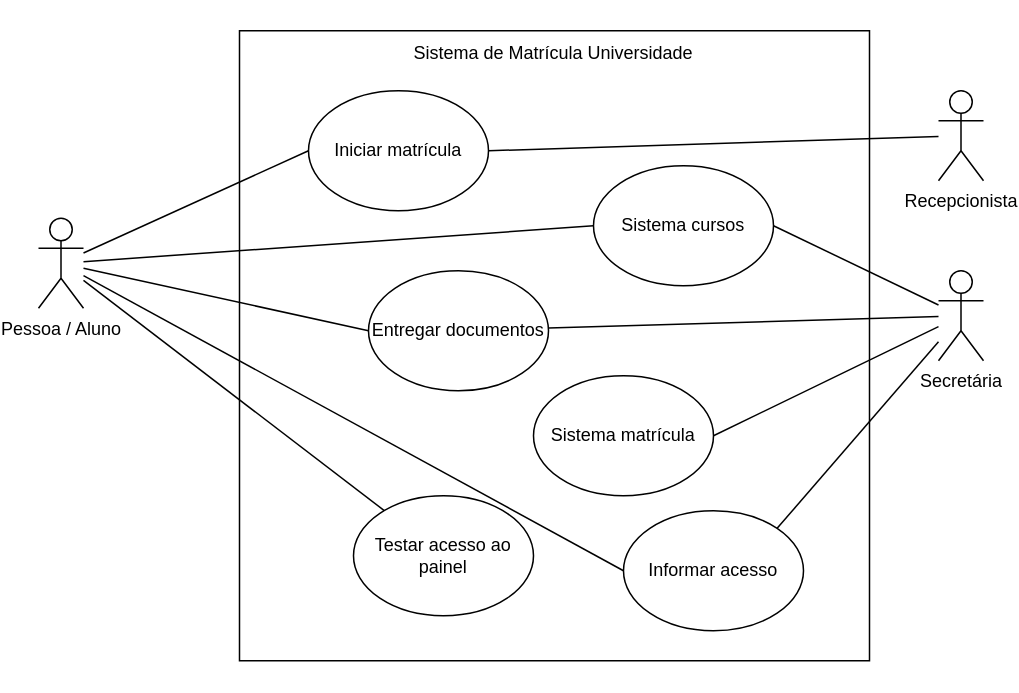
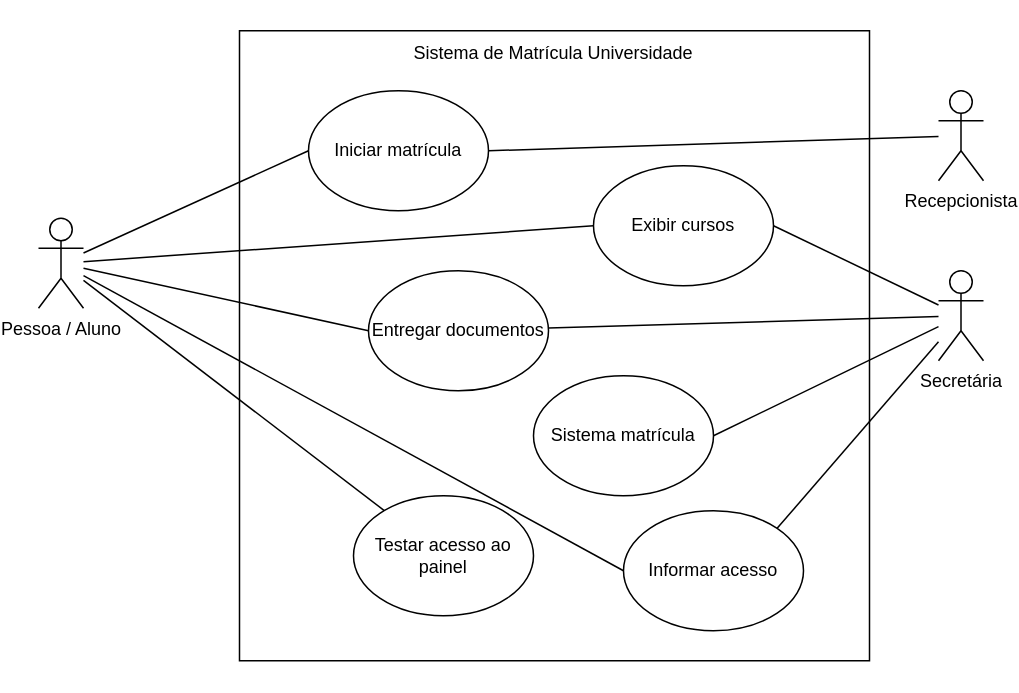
(683, 226) -> (683, 226)
